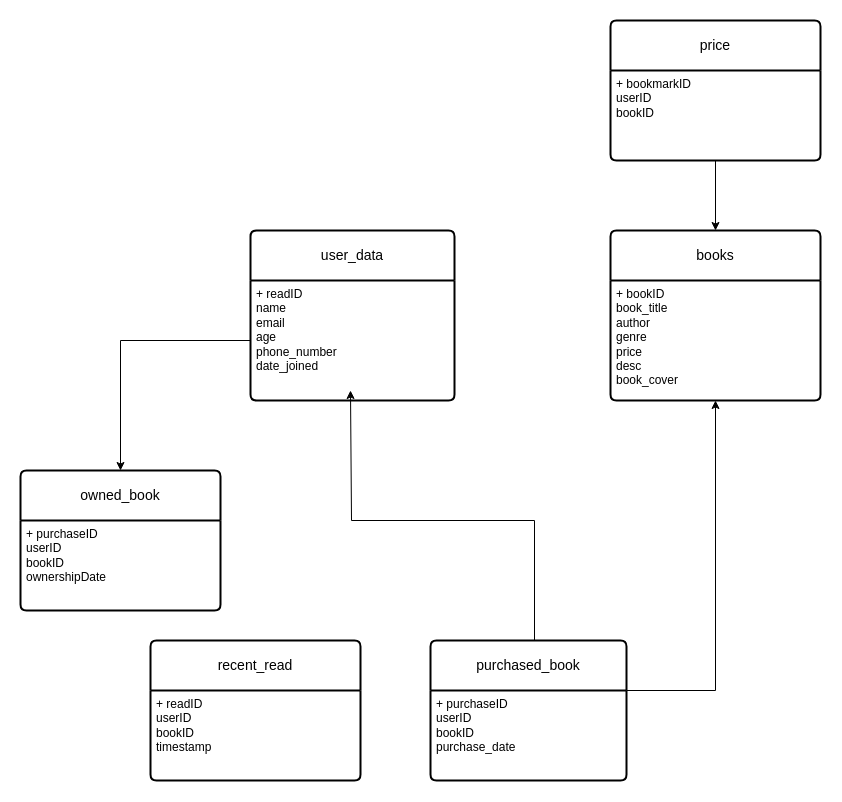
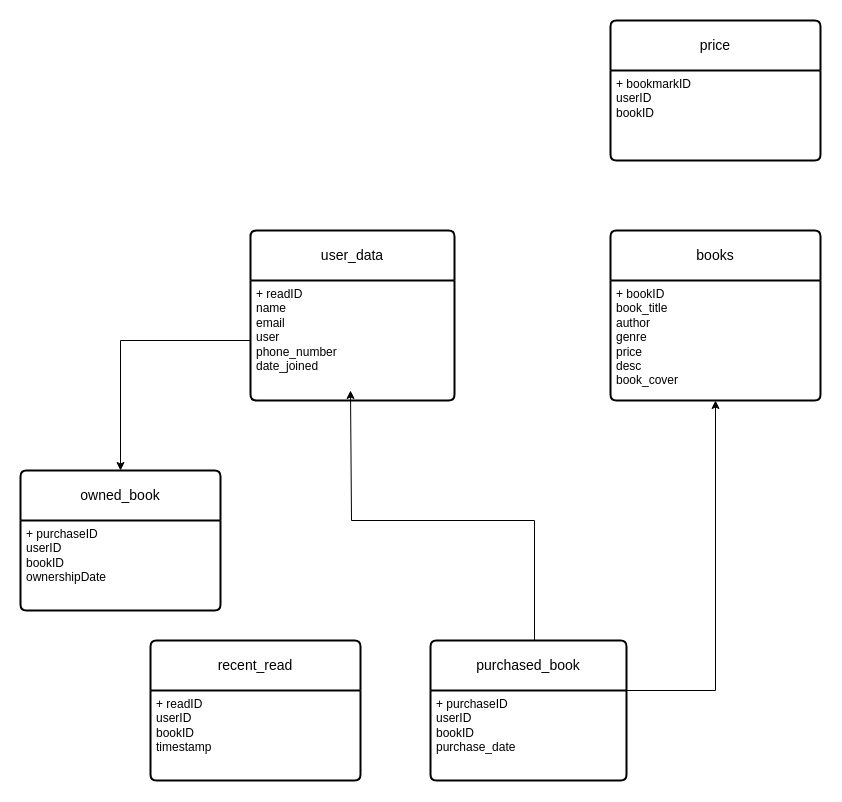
(716, 193) -> none
(297, 331) -> (297, 331)
